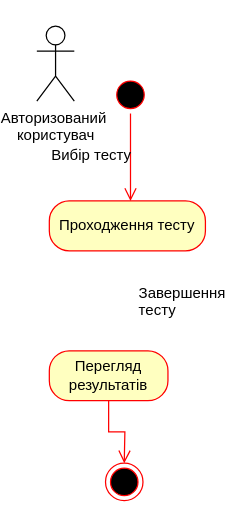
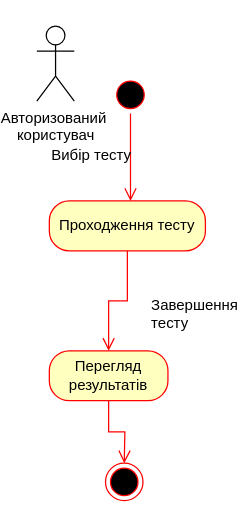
none -> (120, 301)
(181, 301) -> (193, 313)
